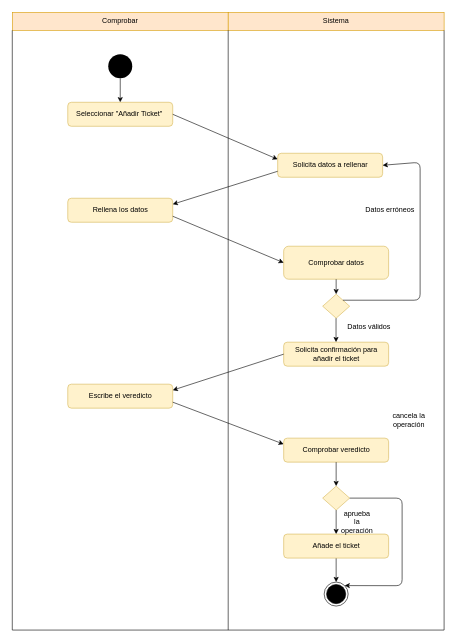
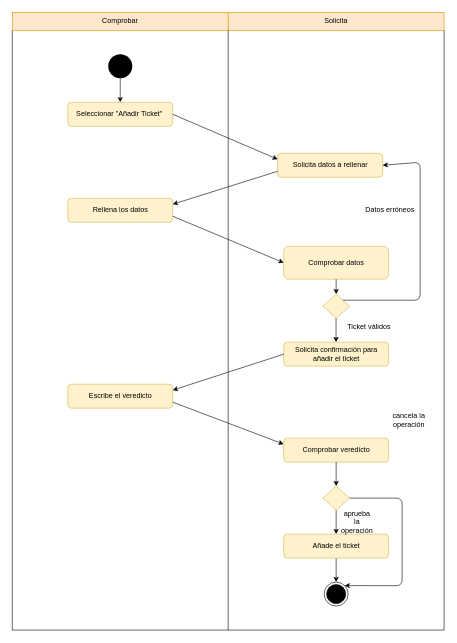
(336, 21) -> (336, 21)
(369, 327) -> (369, 327)
